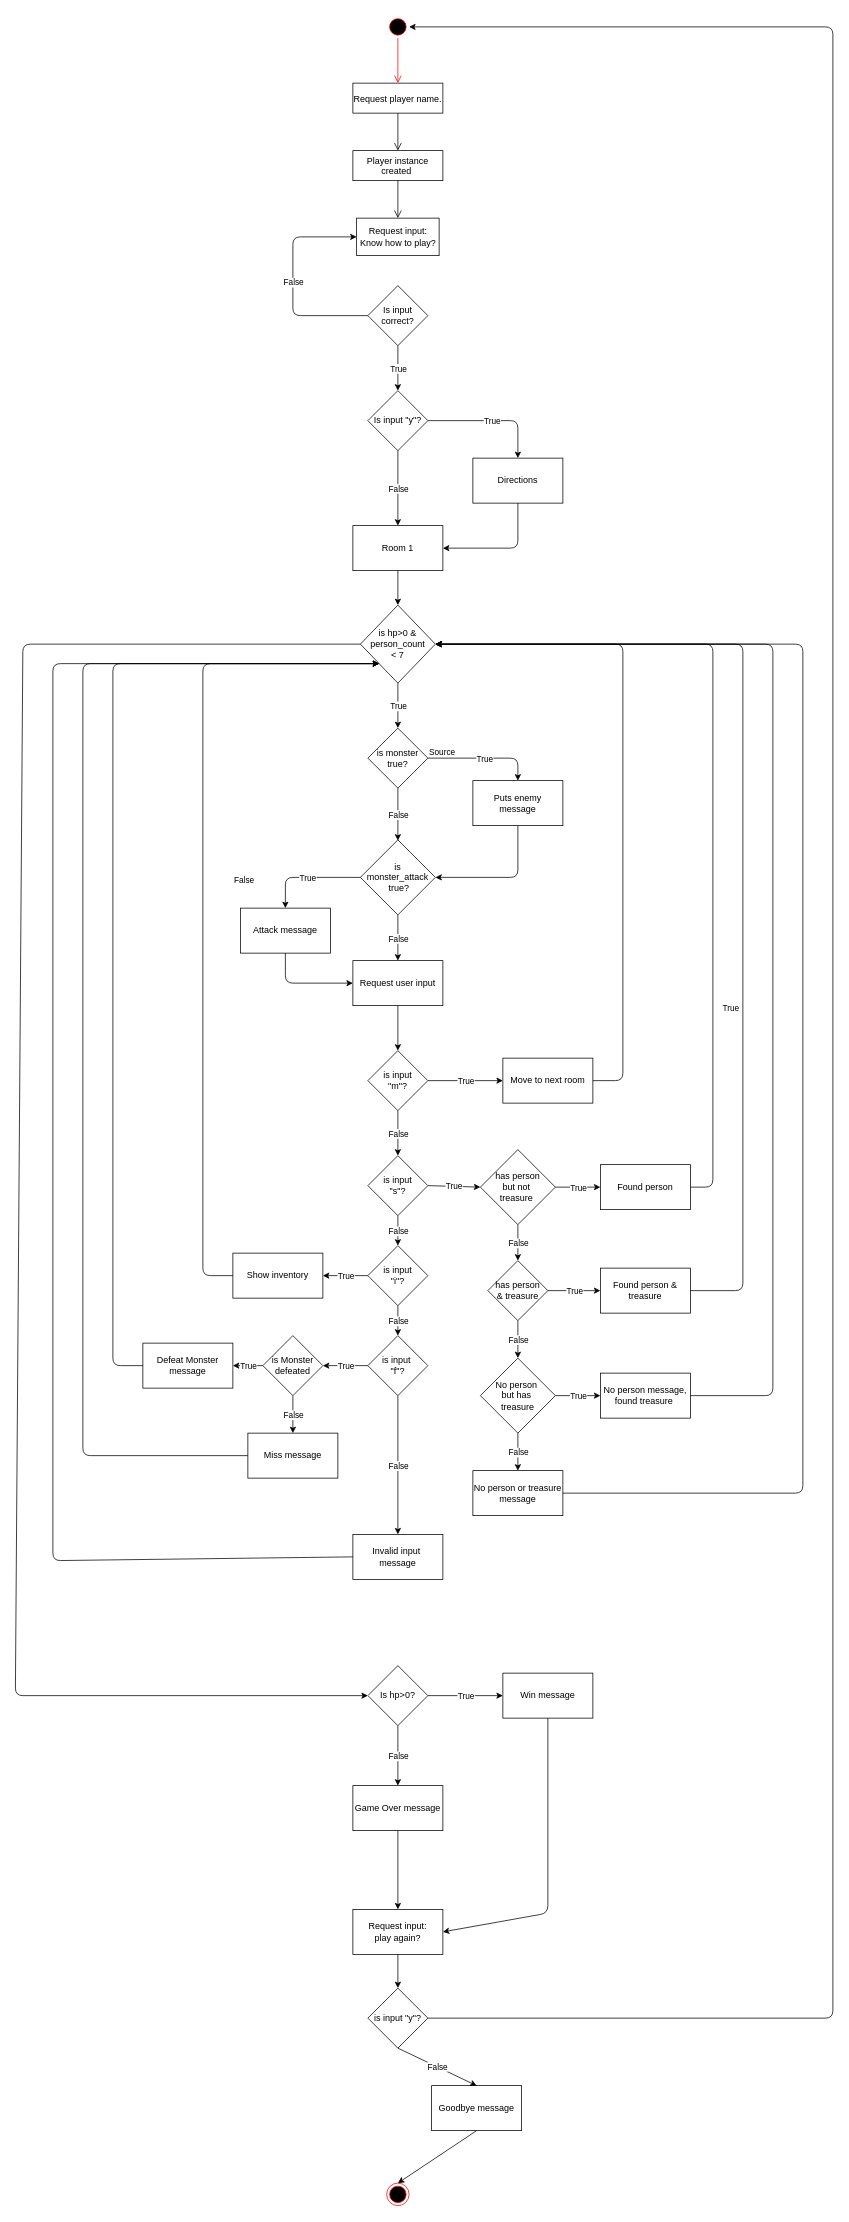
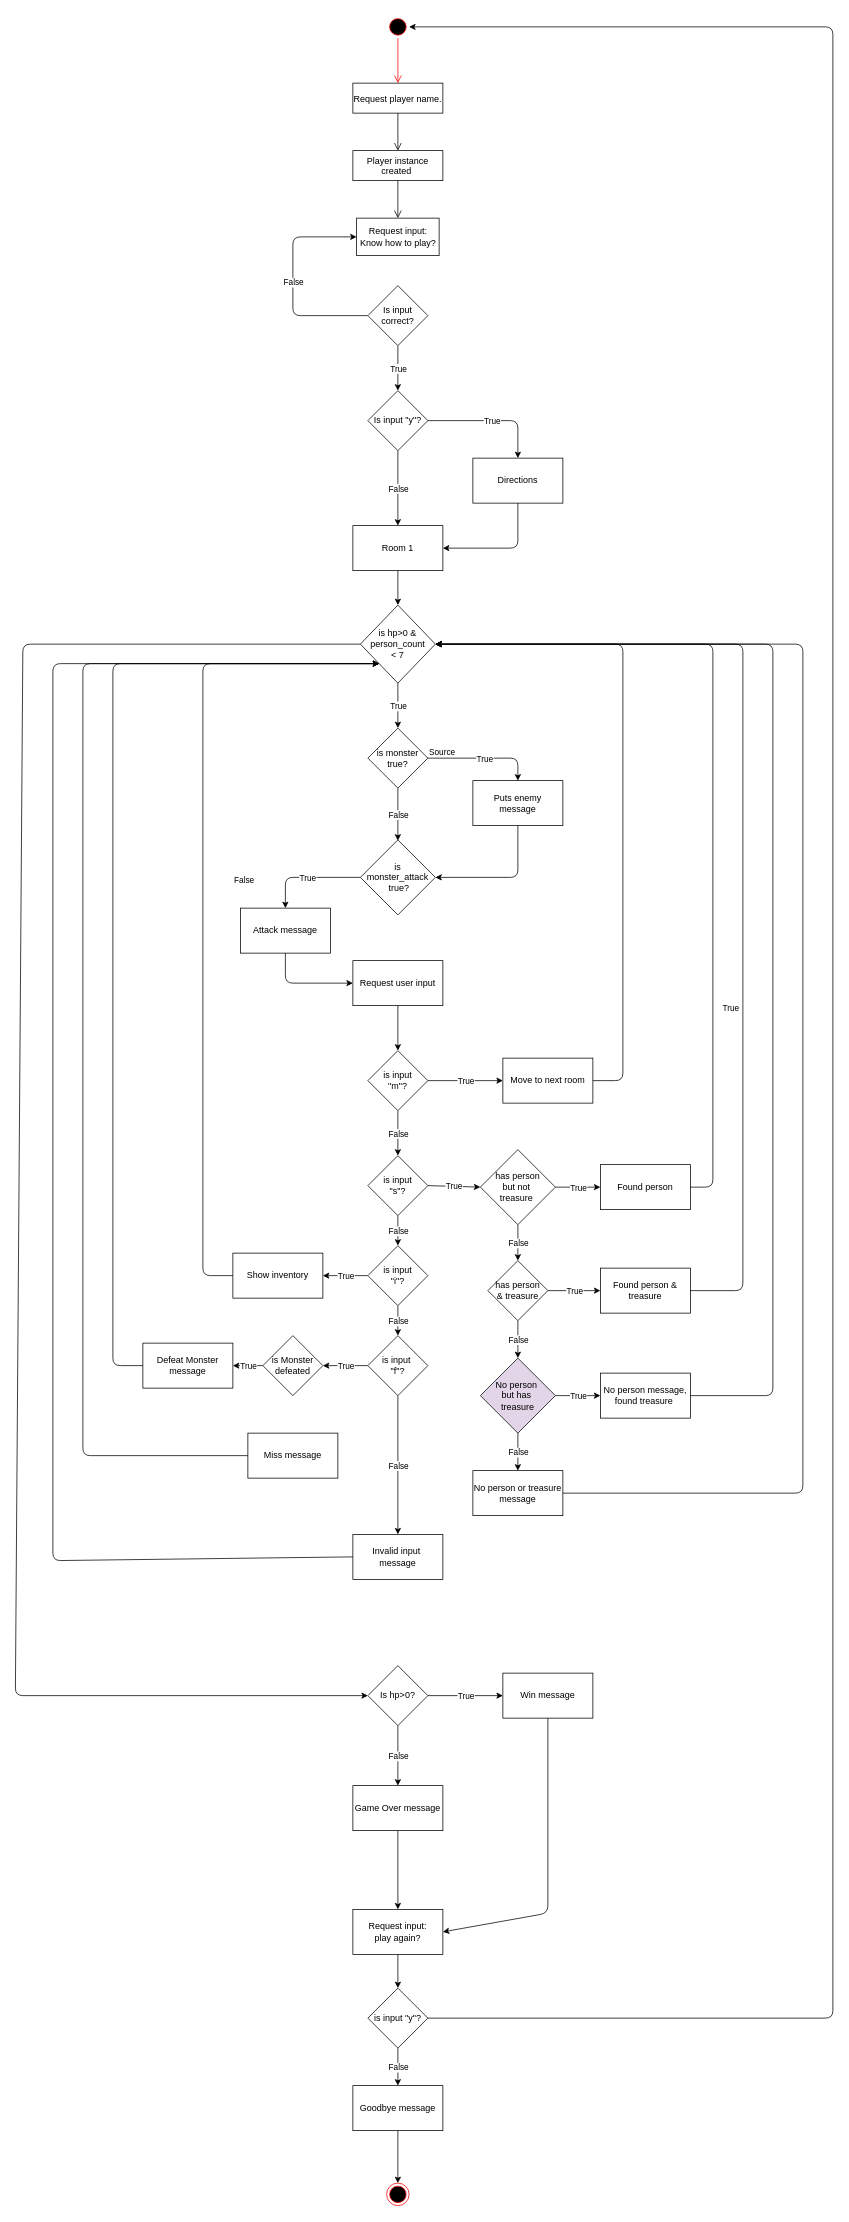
(398, 938) -> none
(518, 1395) -> (518, 1395)
(293, 1418) -> none
(477, 2108) -> (398, 2108)
